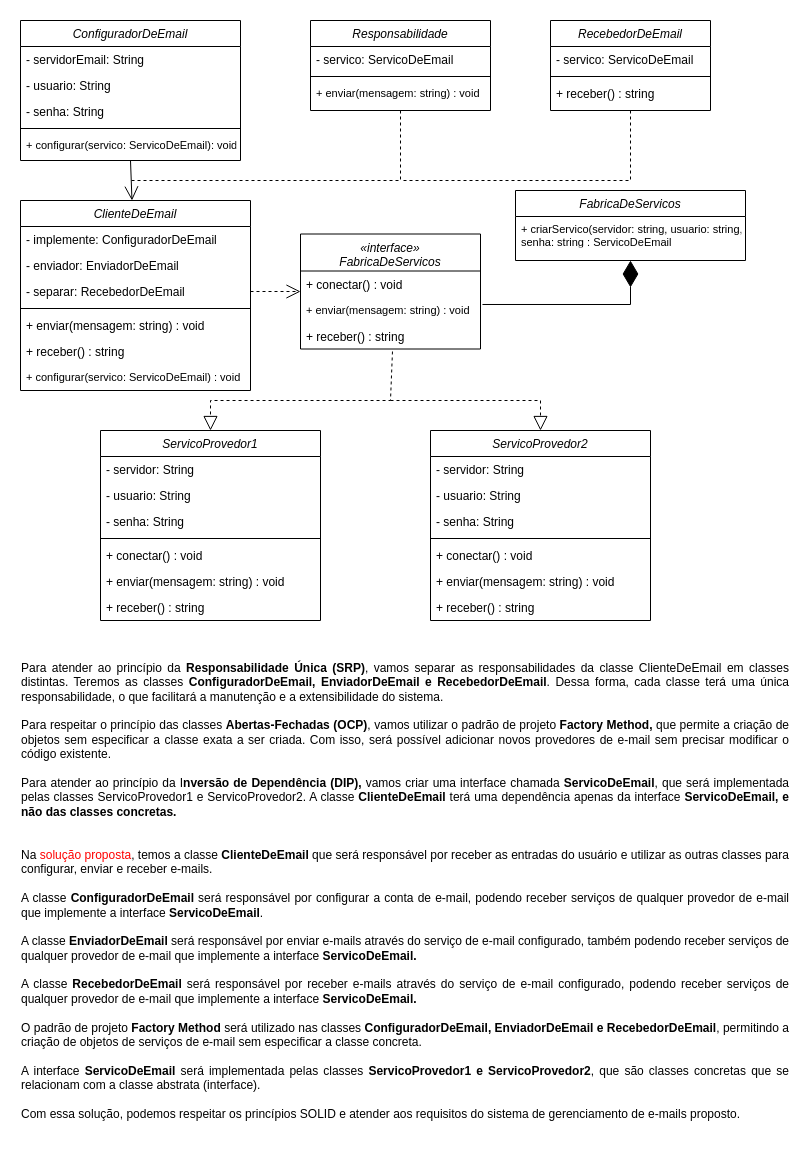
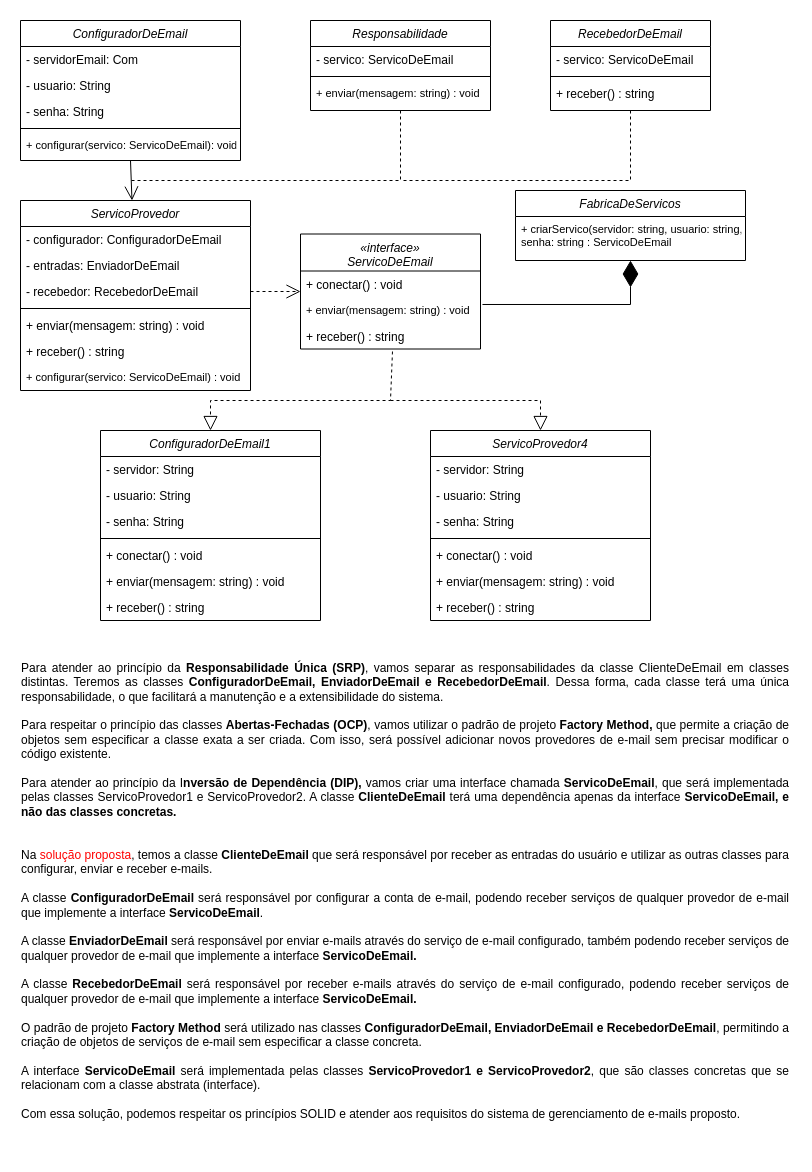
(92, 60) -> (84, 60)
(135, 214) -> (135, 214)
(124, 240) -> (133, 240)
(390, 248) -> (390, 248)
(106, 266) -> (107, 266)
(109, 292) -> (116, 292)
(210, 444) -> (210, 444)
(540, 444) -> (540, 444)
